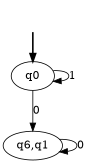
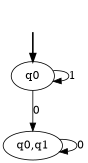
(33, 146) -> (33, 146)
